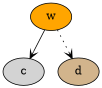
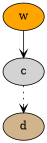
(63, 41) -> (24, 95)
